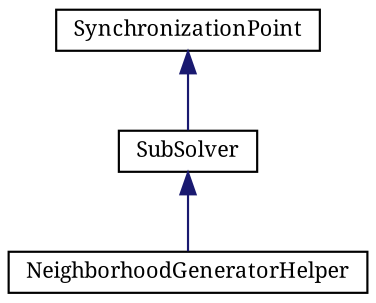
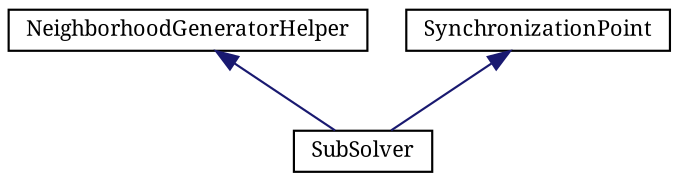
(188, 223) -> (285, 97)
